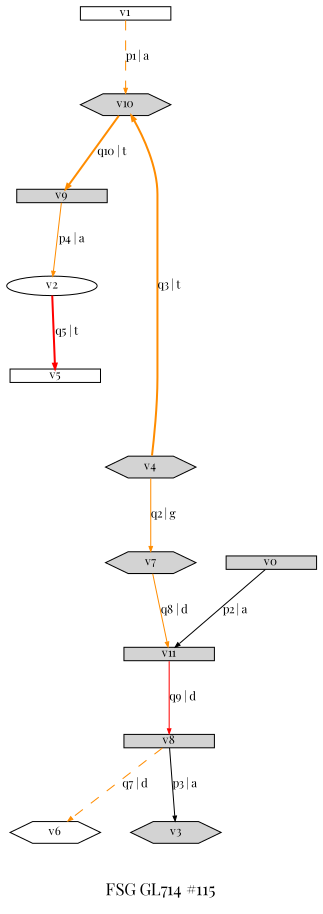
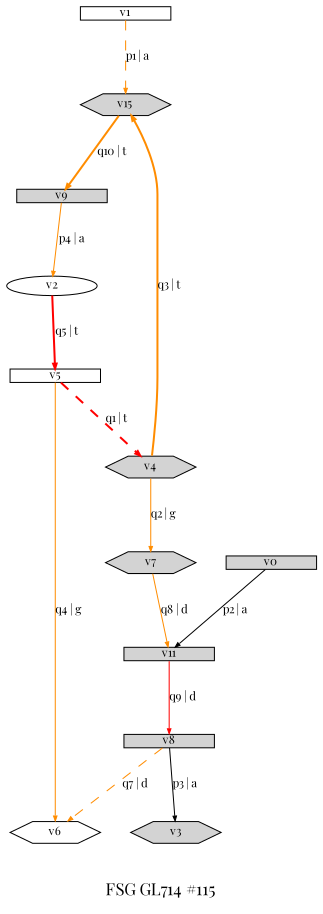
(126, 105) -> (126, 105)
none -> (99, 417)
none -> (55, 599)
